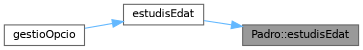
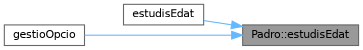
(99, 26) -> (158, 35)
